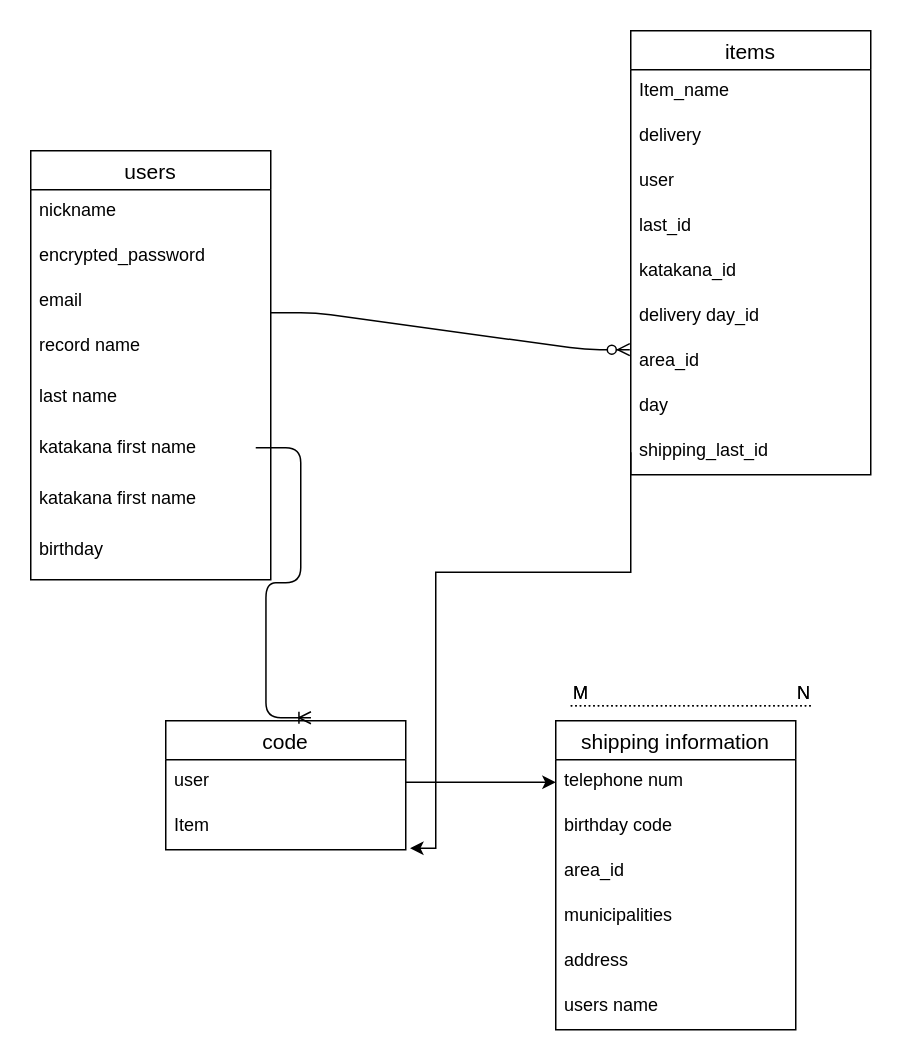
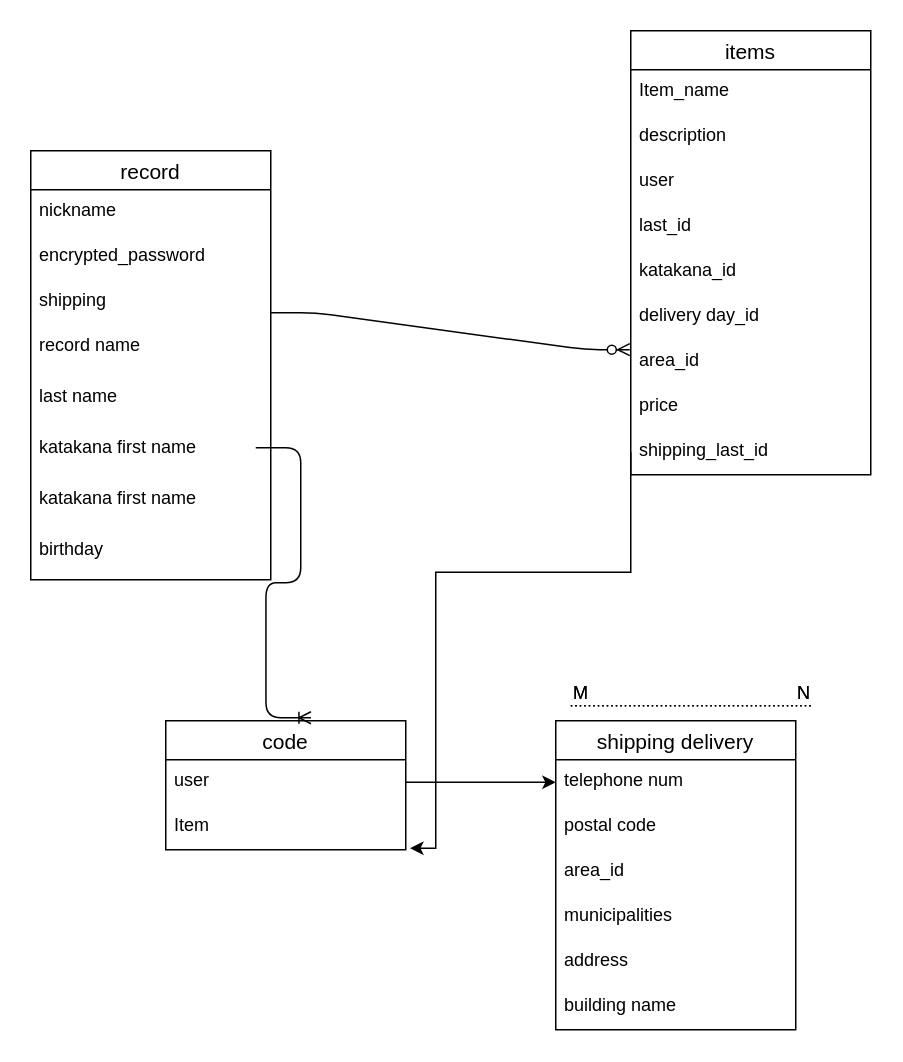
(675, 135) -> (690, 135)
(150, 172) -> (150, 172)
(60, 300) -> (75, 300)
(654, 405) -> (662, 405)
(675, 742) -> (675, 742)
(625, 825) -> (615, 825)
(612, 1005) -> (620, 1005)
